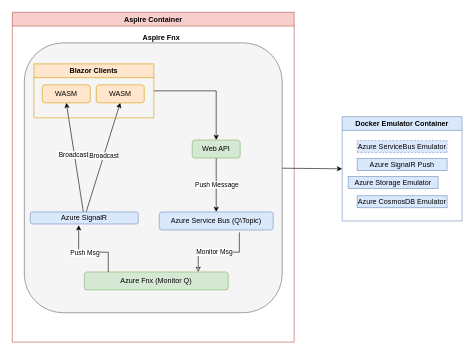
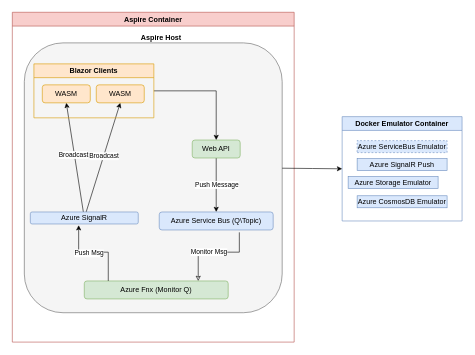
(161, 38) -> (161, 38)
(156, 281) -> (156, 290)
